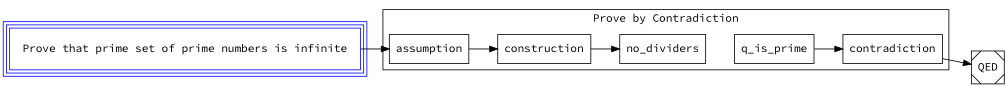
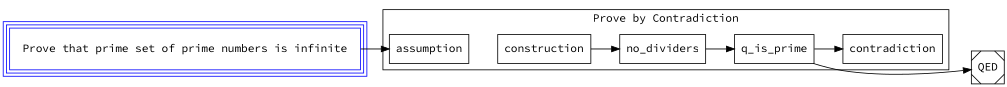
(479, 49) -> none
none -> (716, 49)
(954, 61) -> (888, 74)
